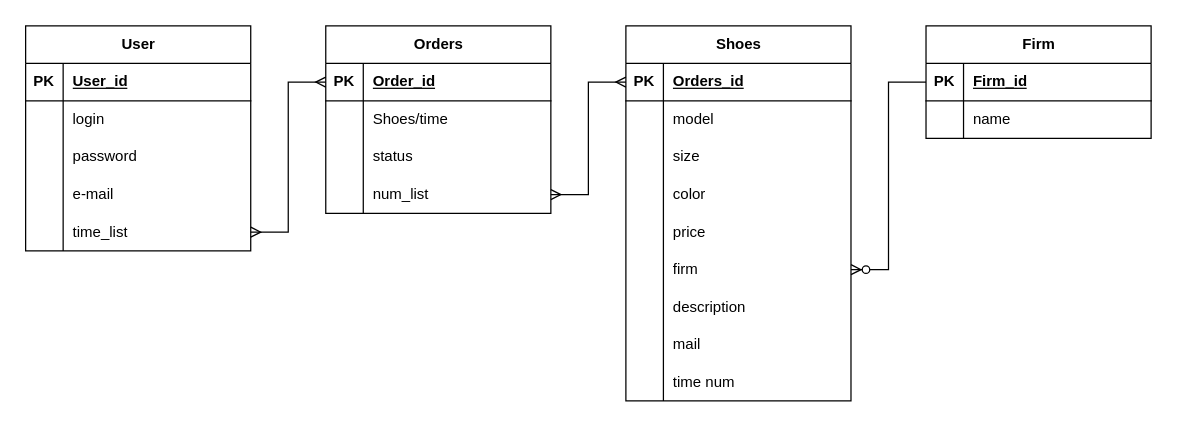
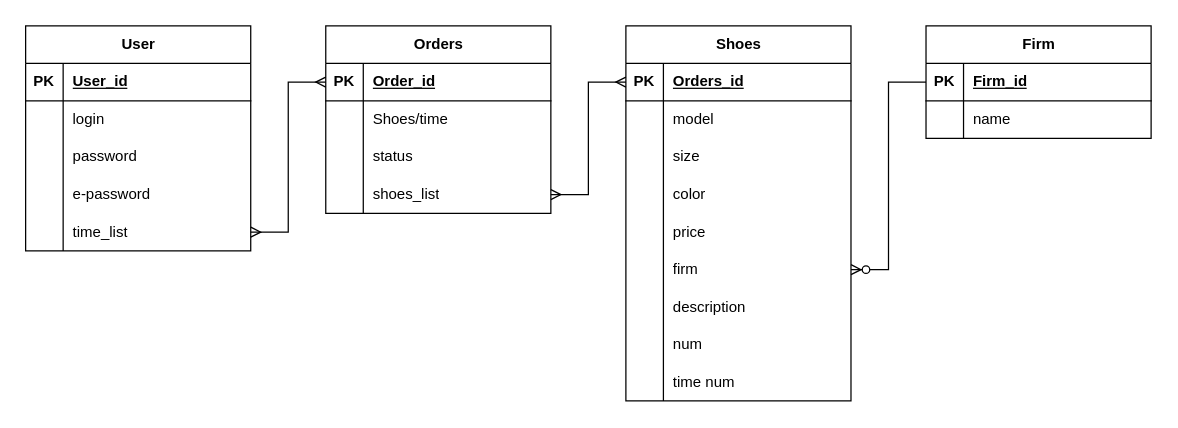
(94, 194) -> (115, 194)
(403, 194) -> (411, 194)
(686, 344) -> (686, 344)
